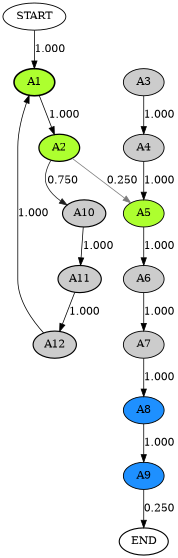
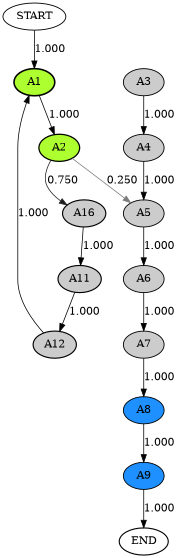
(84, 213) -> (84, 213)
(144, 213) -> (144, 213)
(159, 509) -> (159, 509)
